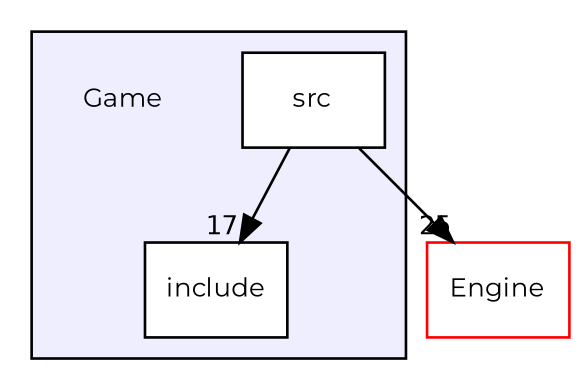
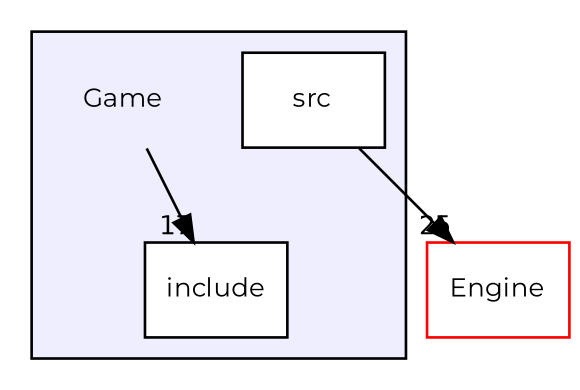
(271, 184) -> (164, 183)
